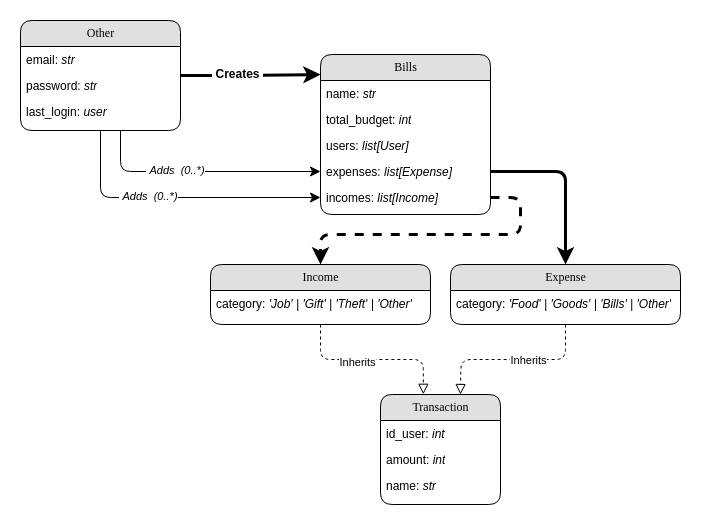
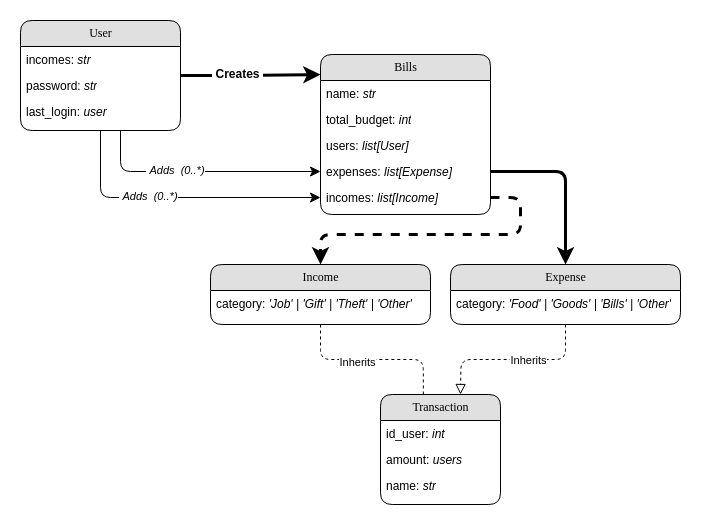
(101, 34) -> (101, 34)
(54, 61) -> (62, 61)
(423, 383) -> (423, 388)
(419, 461) -> (427, 461)
